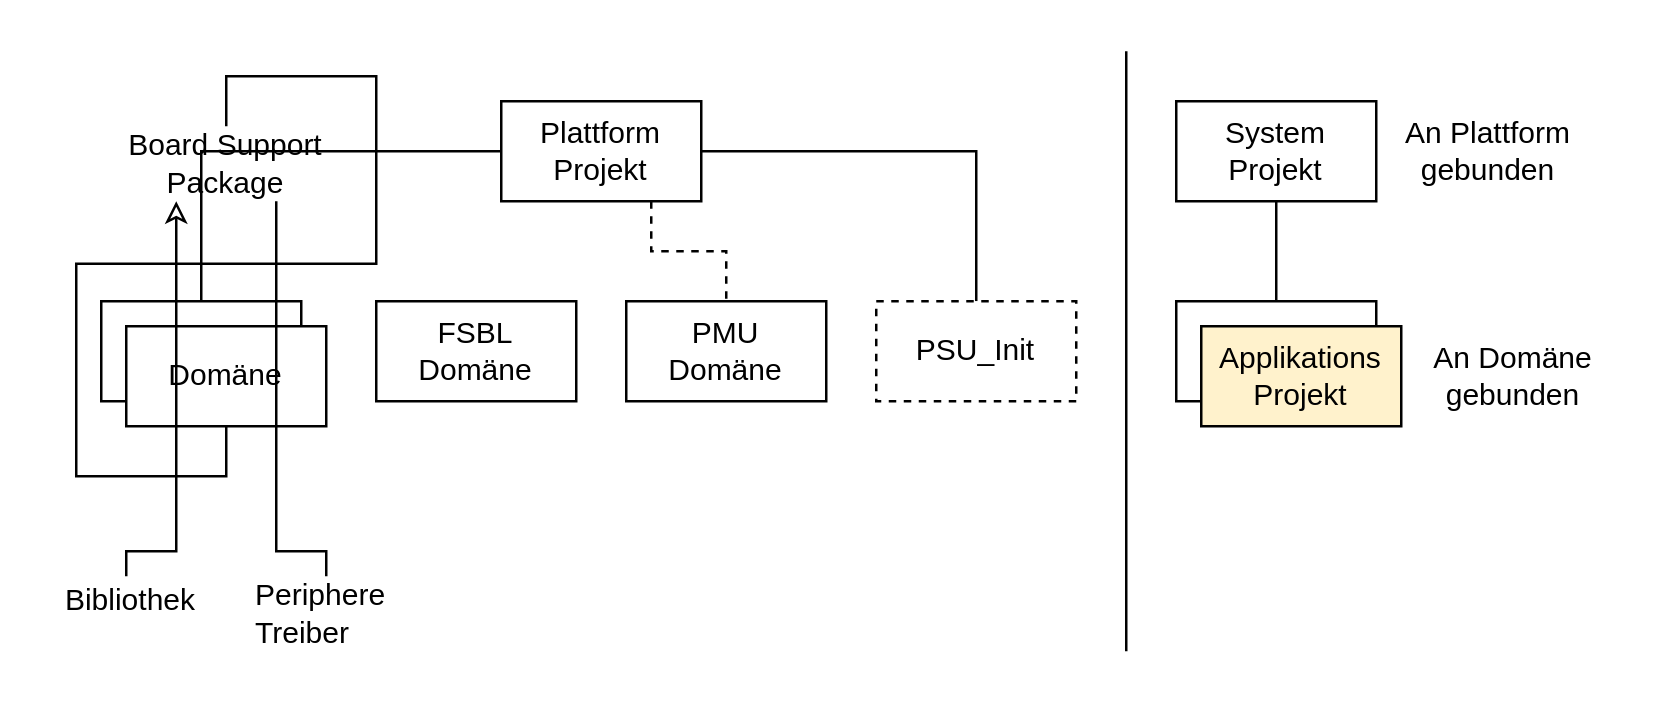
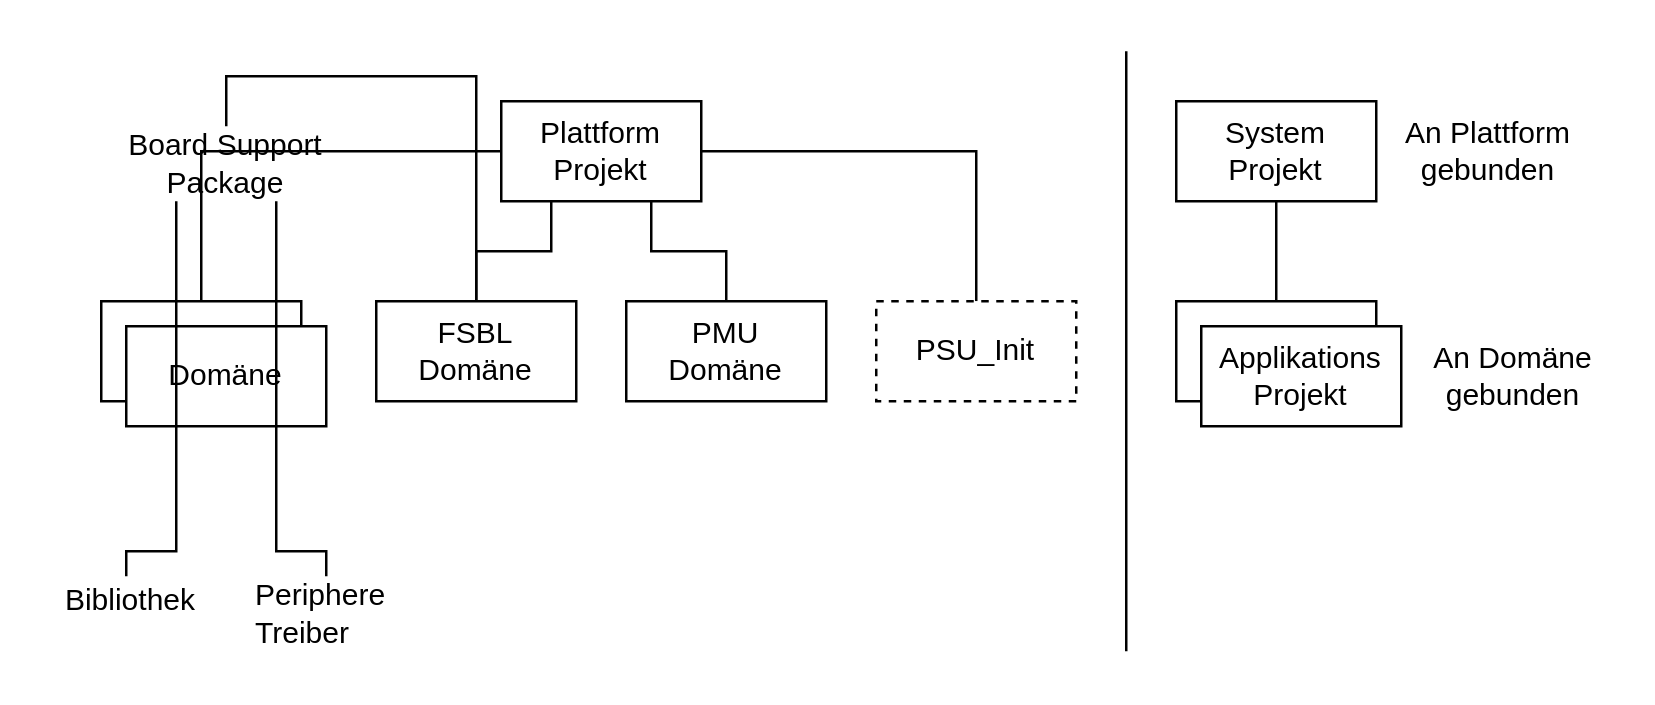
(176, 219) -> (176, 211)
none -> (541, 251)
(691, 251) -> (691, 251)
(76, 370) -> (460, 76)
(1301, 376) -> (1301, 376)
